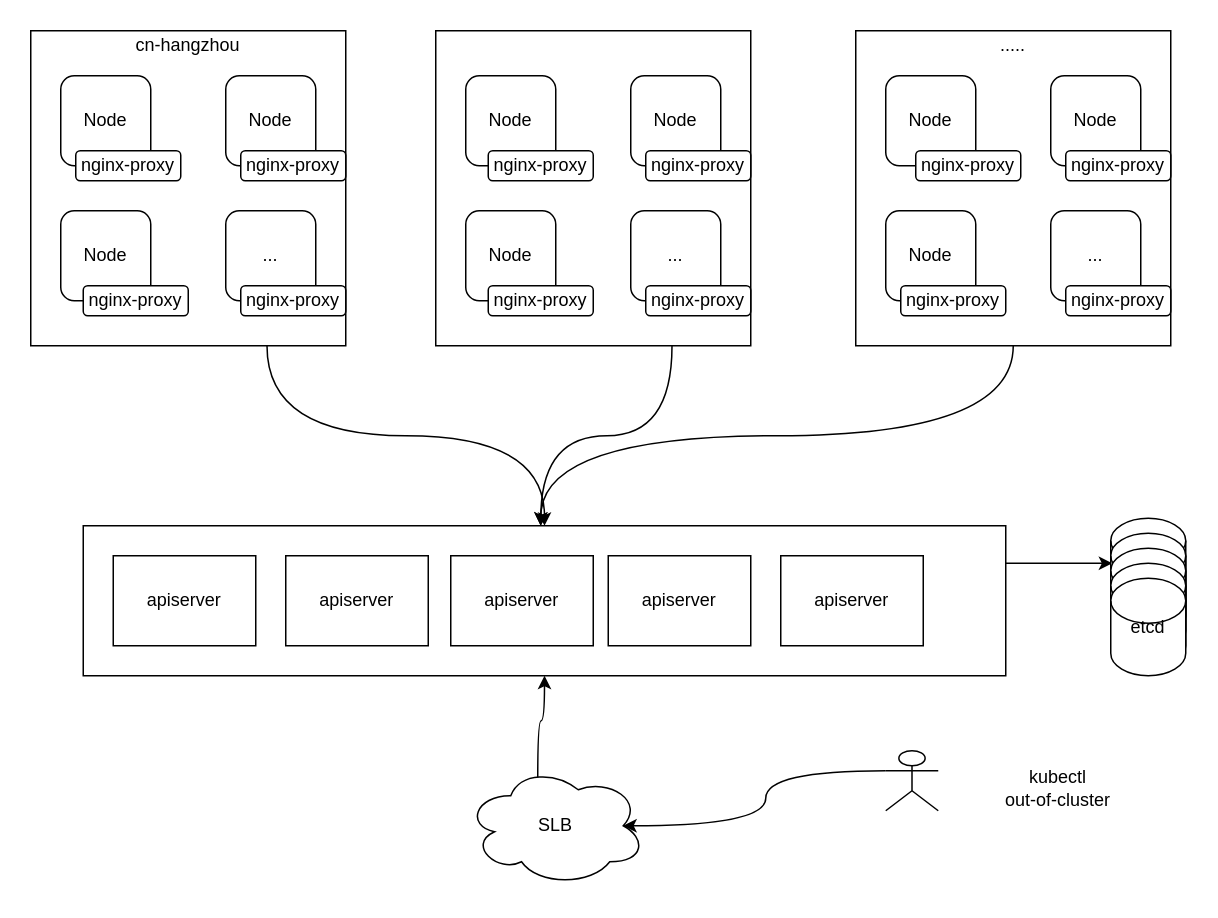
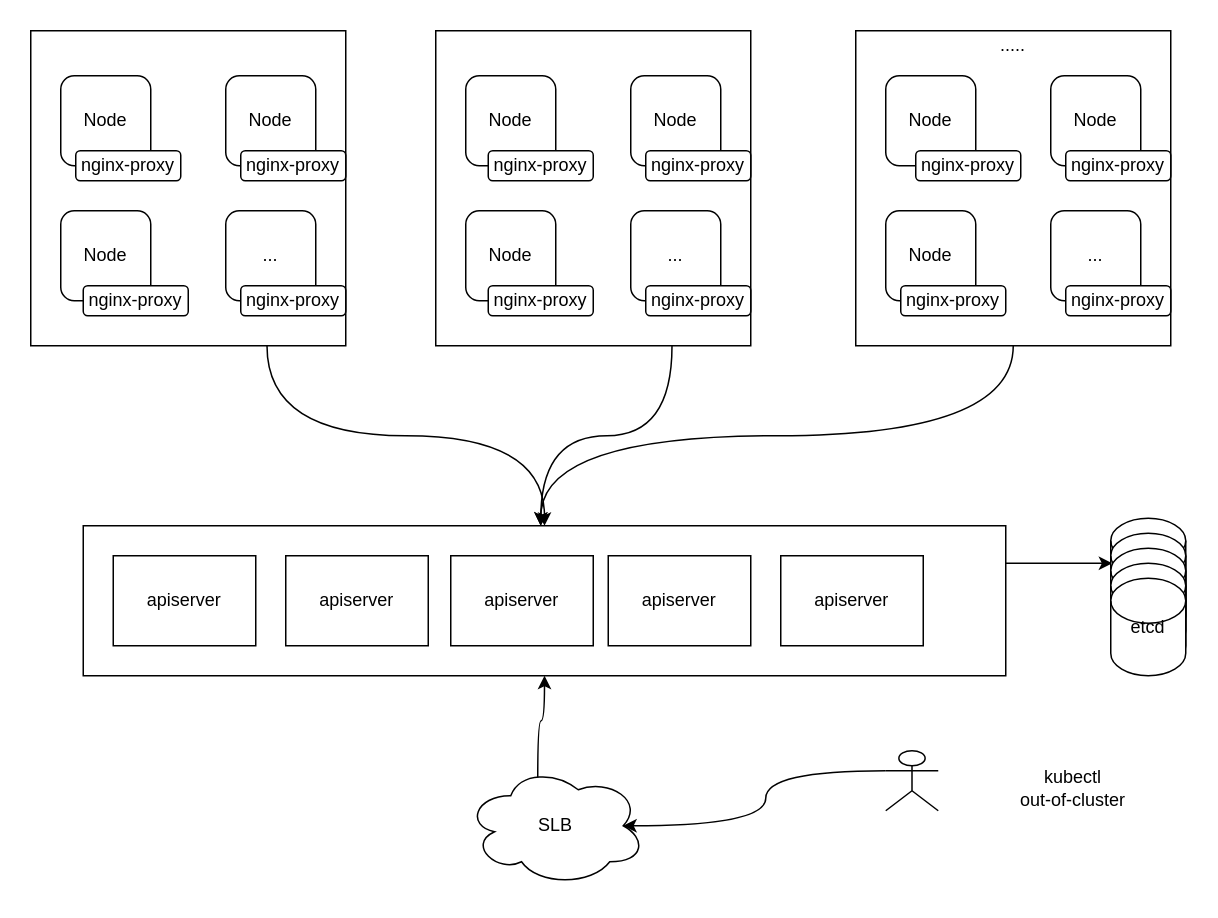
(188, 46) -> none
(1058, 788) -> (1073, 788)
